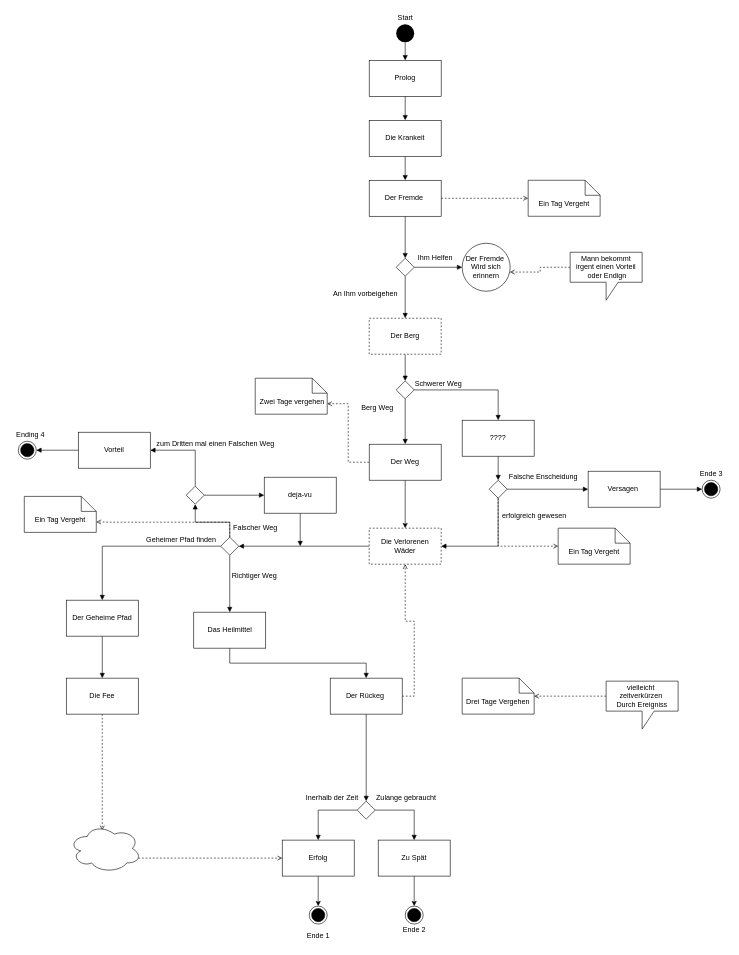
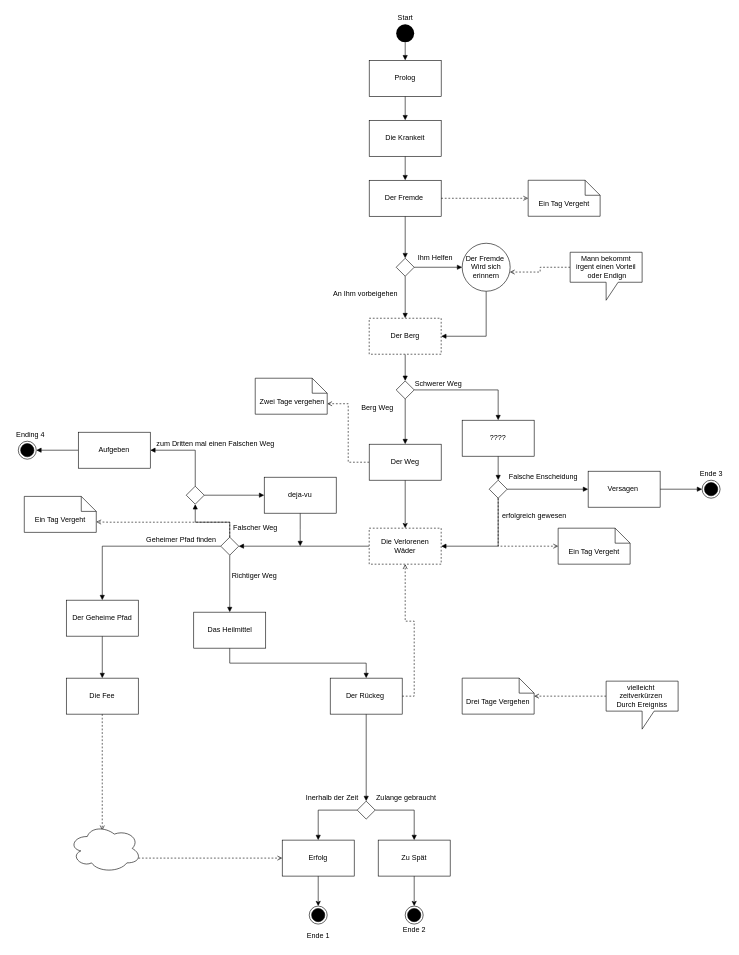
none -> (447, 336)
(114, 450) -> (114, 450)
